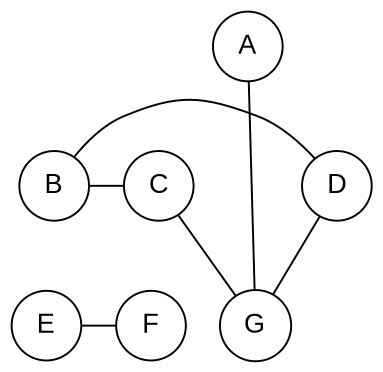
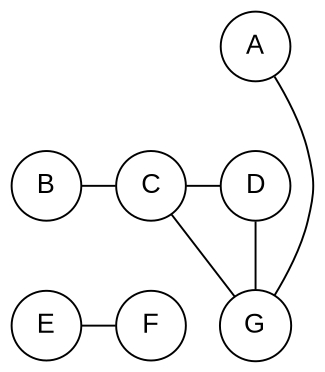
(194, 100) -> (203, 186)
